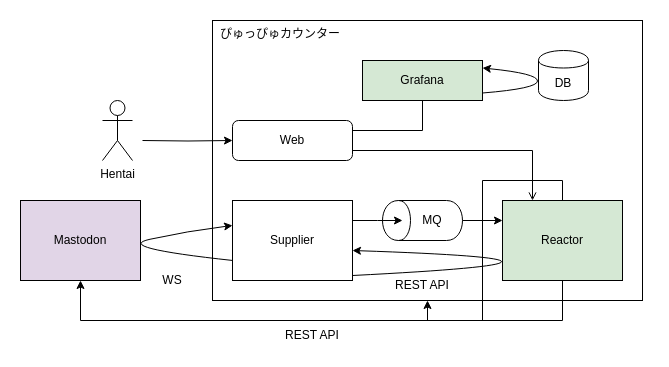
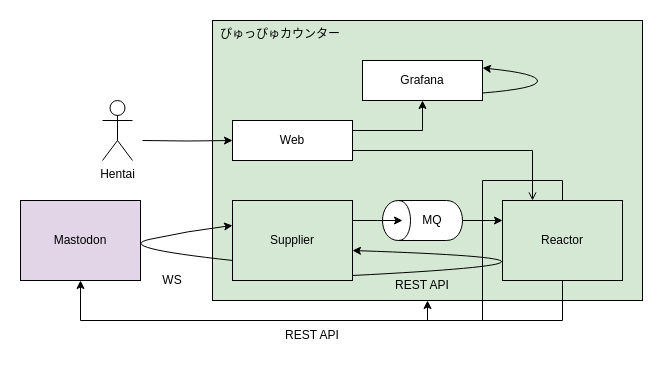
(564, 76) -> none
(423, 81) -> (423, 81)
(423, 105) -> (423, 108)
(293, 141) -> (293, 141)
(428, 161) -> (428, 161)
(293, 241) -> (293, 241)
